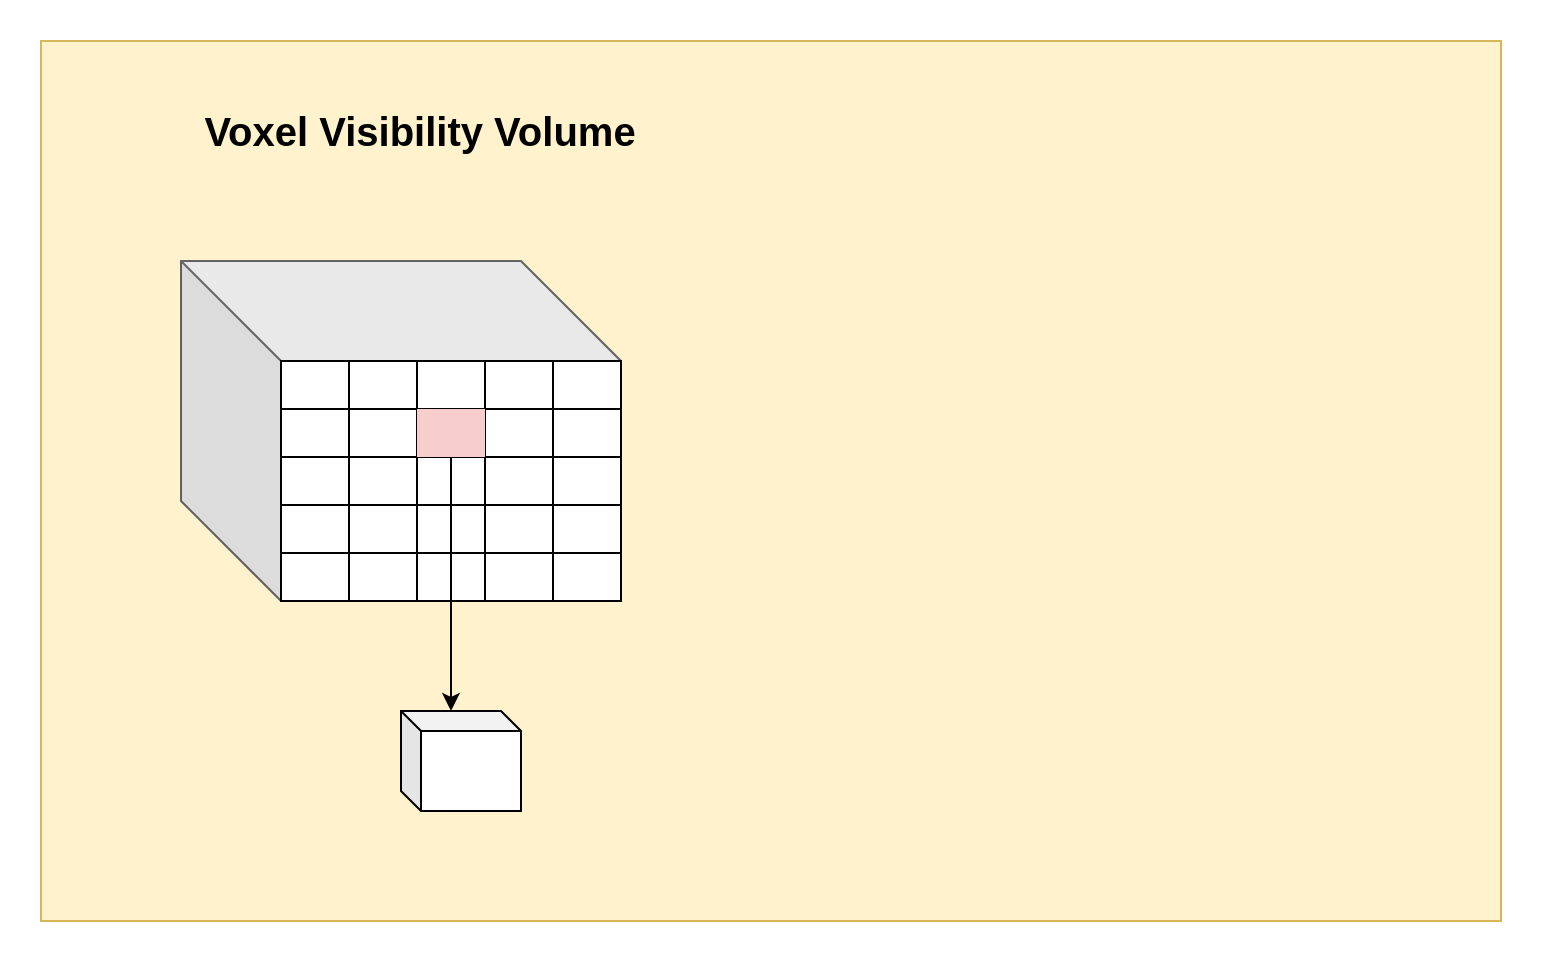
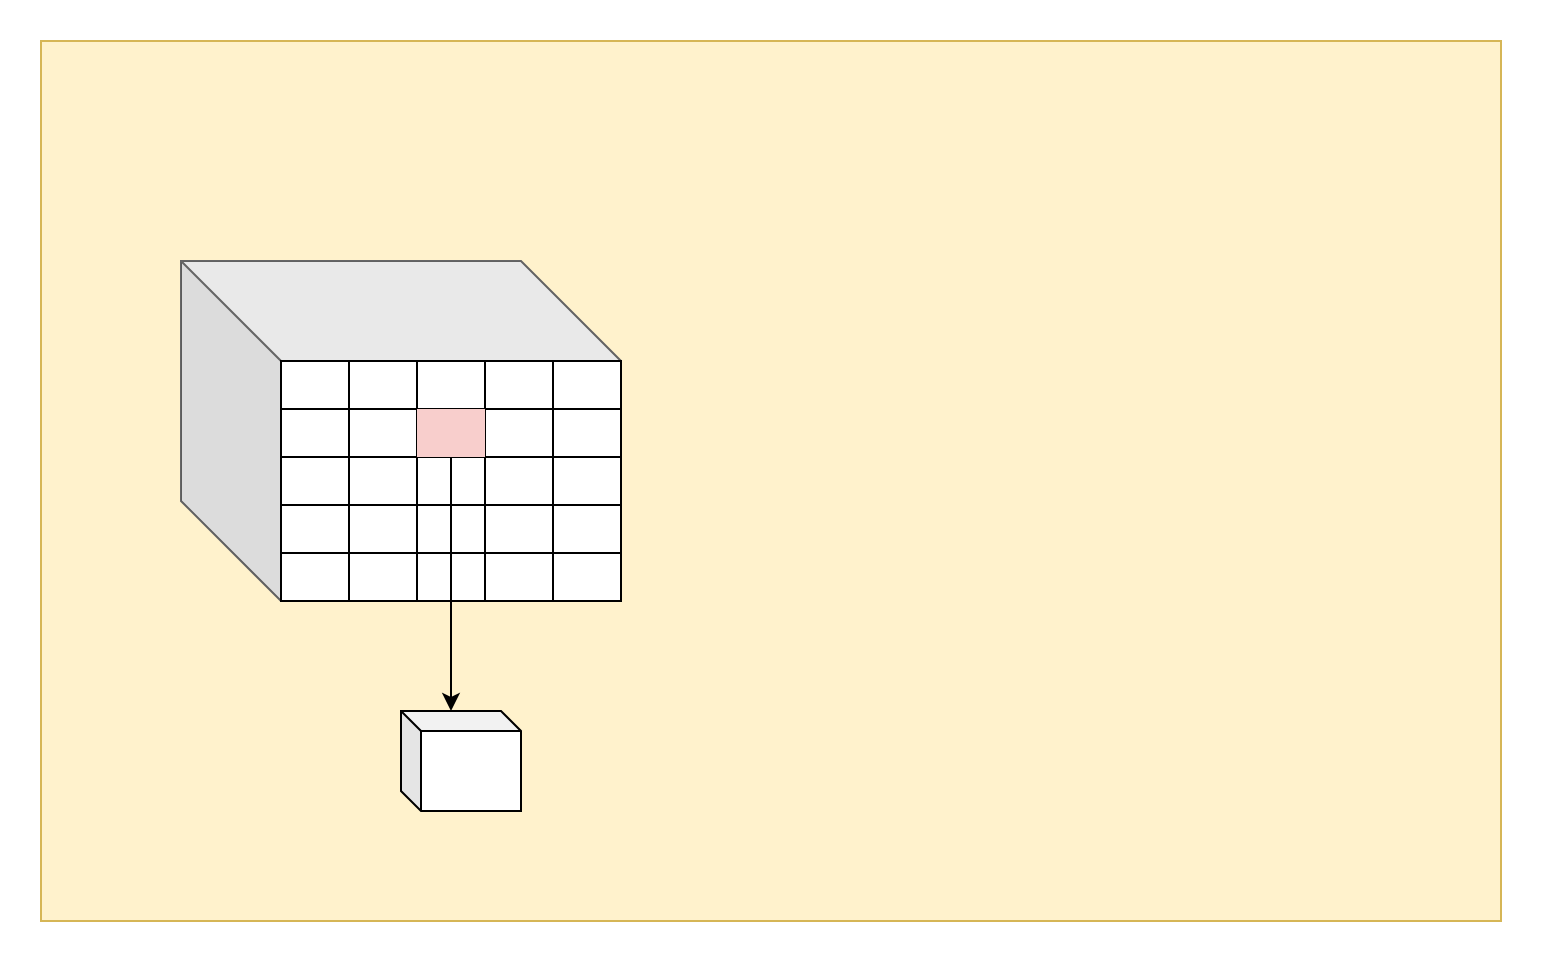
(421, 131) -> none
